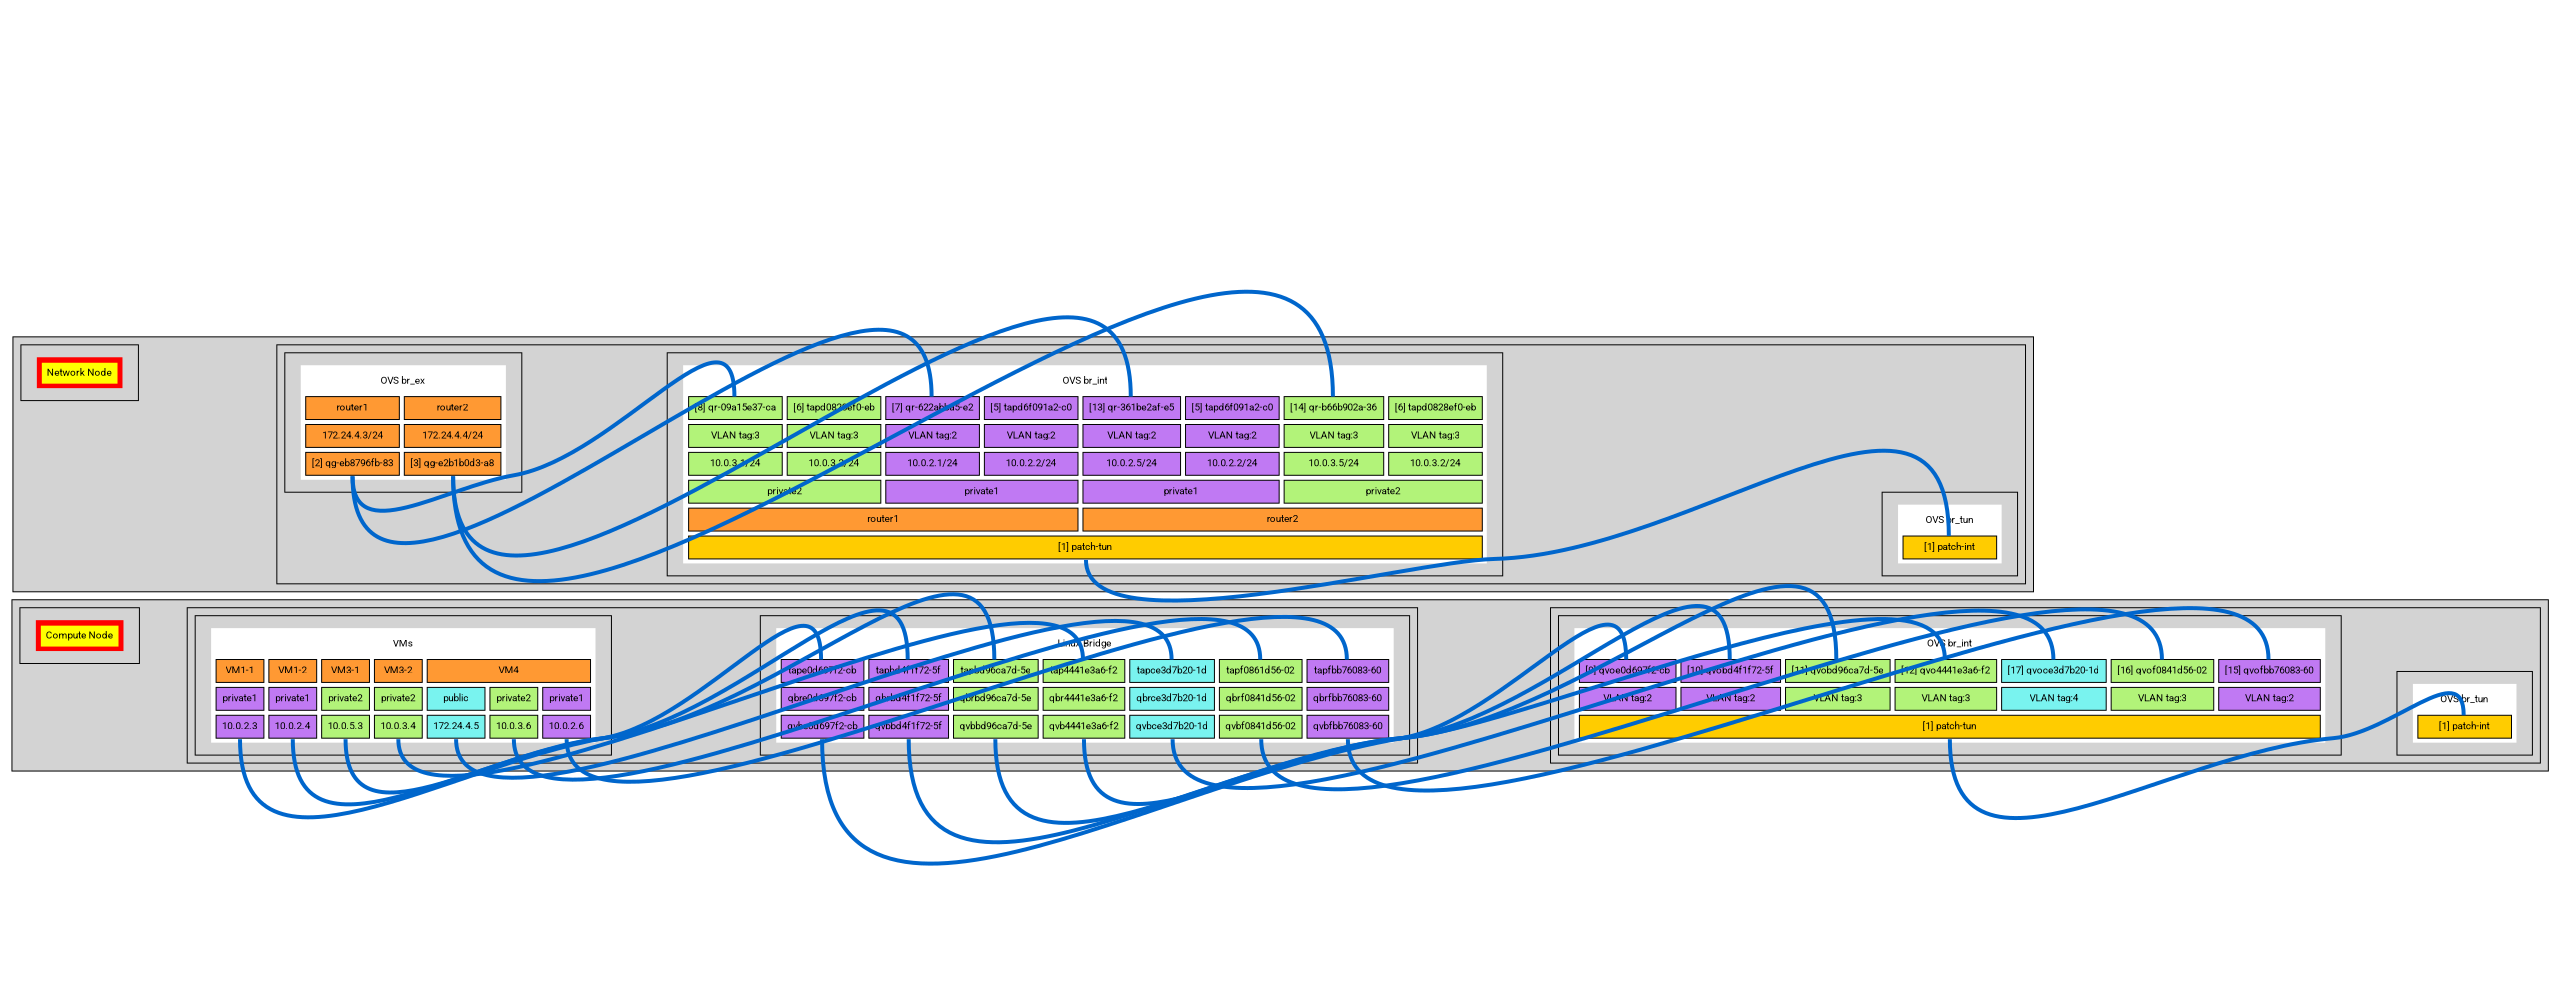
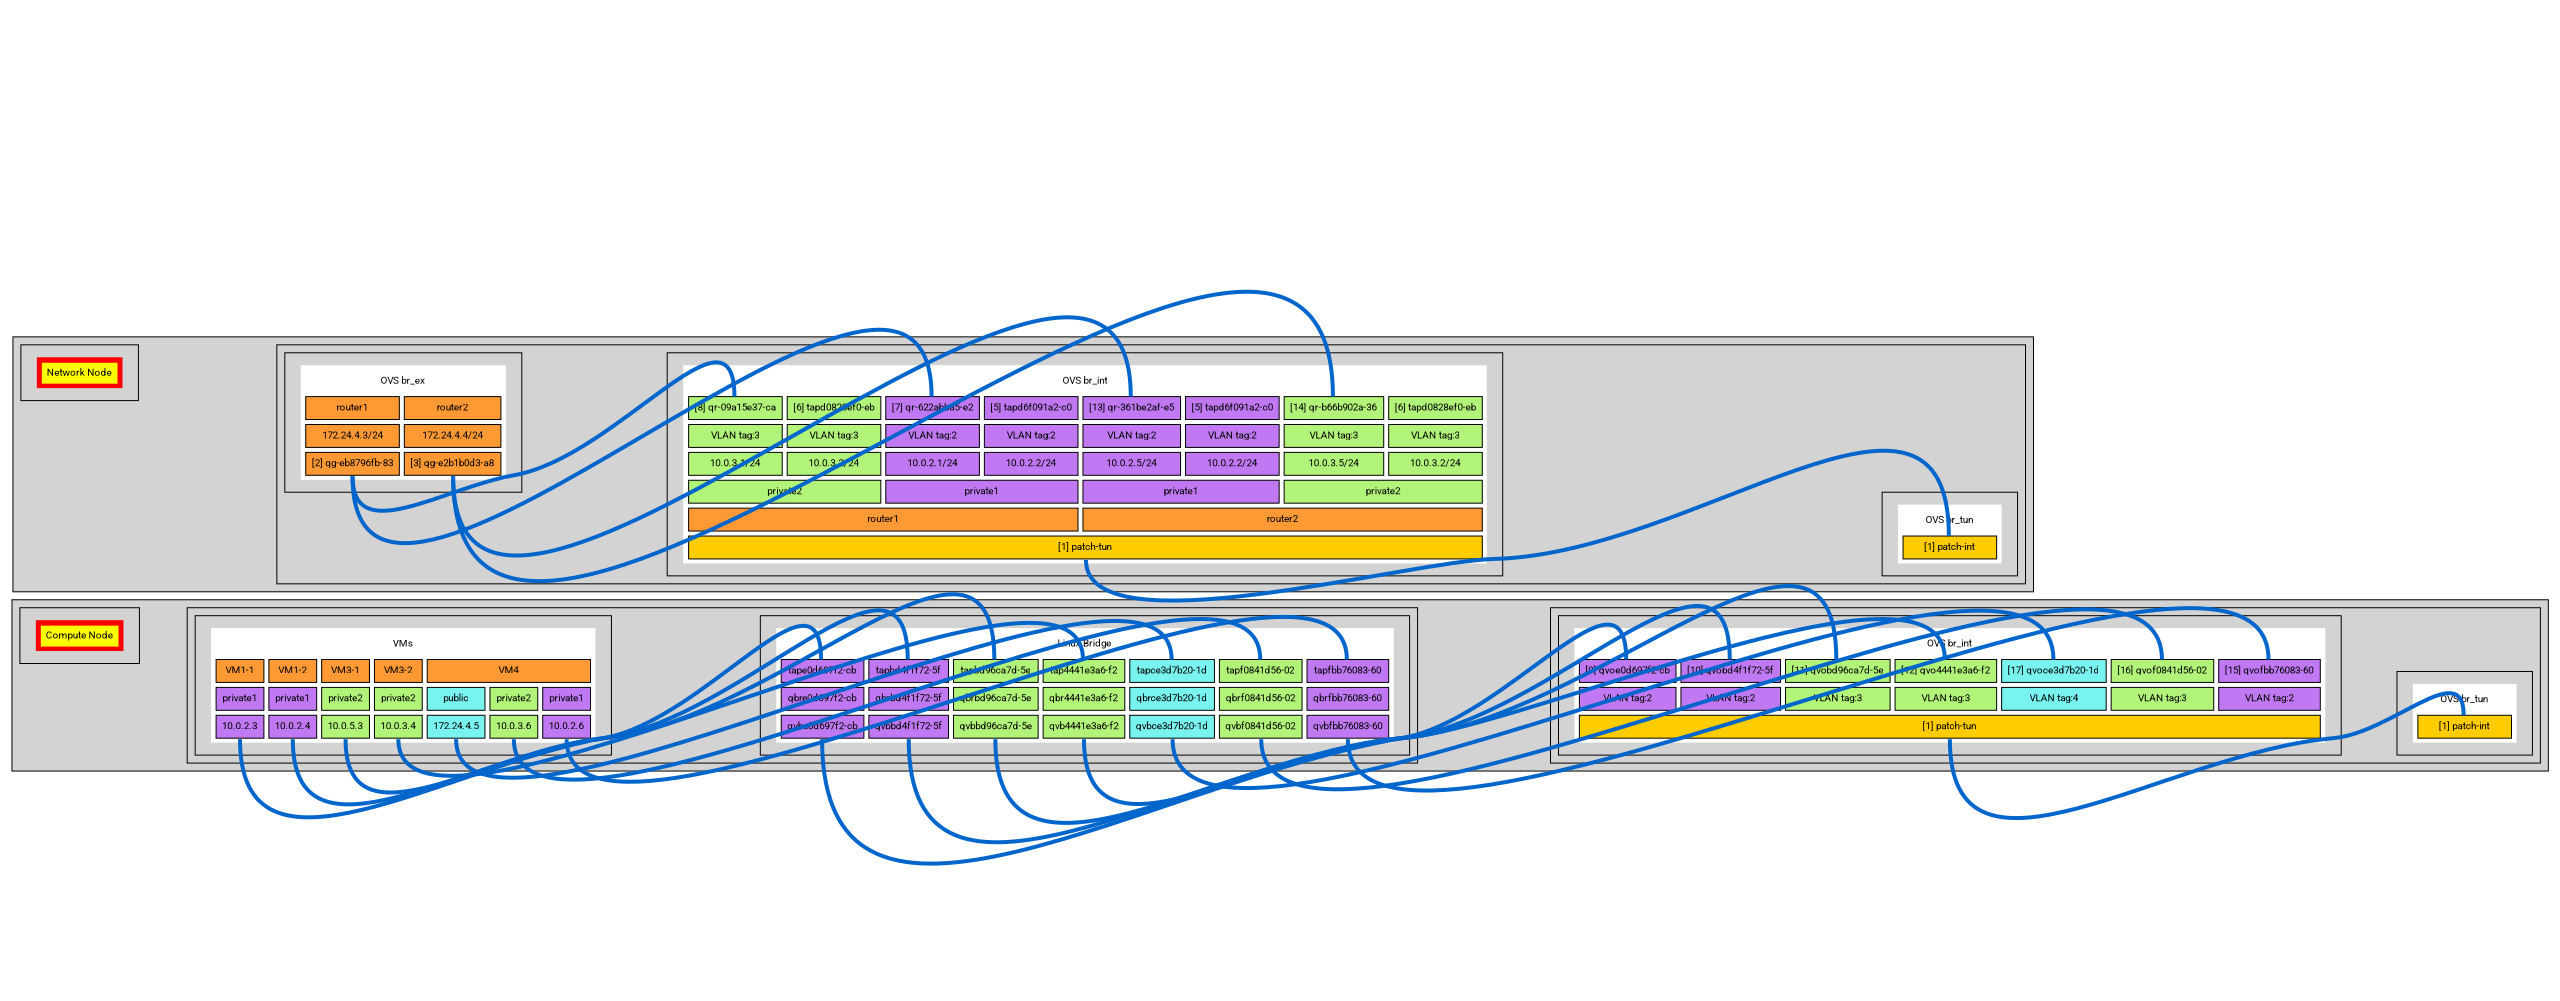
(1261, 670) -> (1261, 670)
